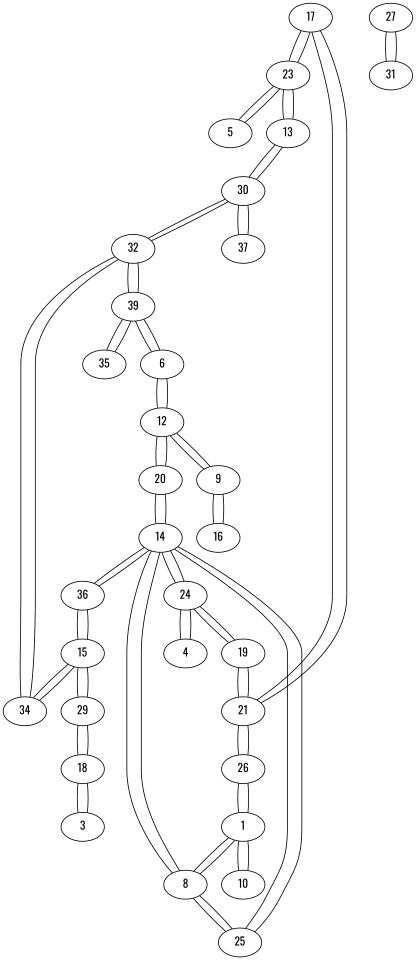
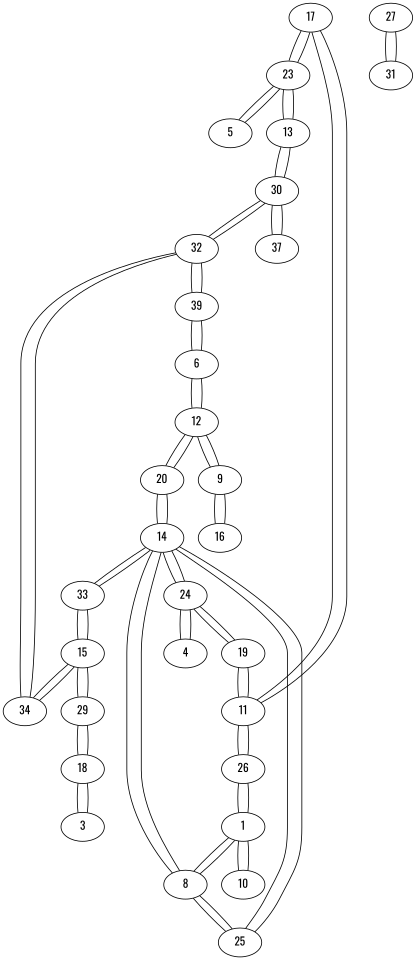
(104, 364) -> none
(83, 596) -> (83, 596)
(243, 711) -> (243, 711)
